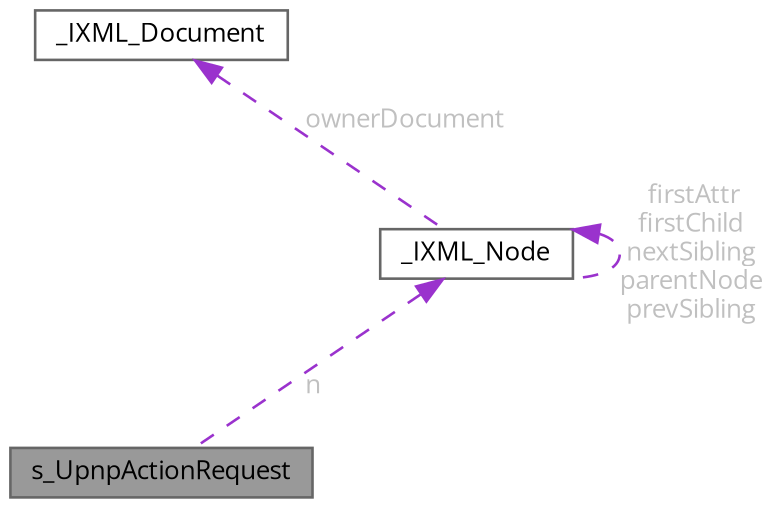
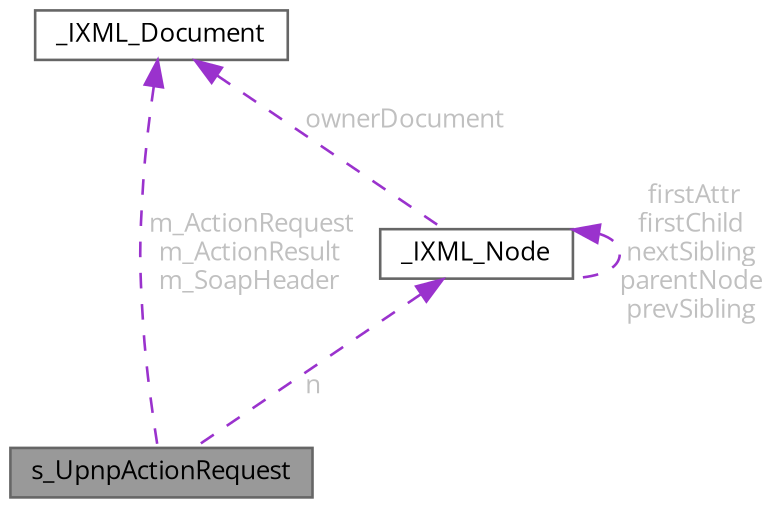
none -> (140, 267)
